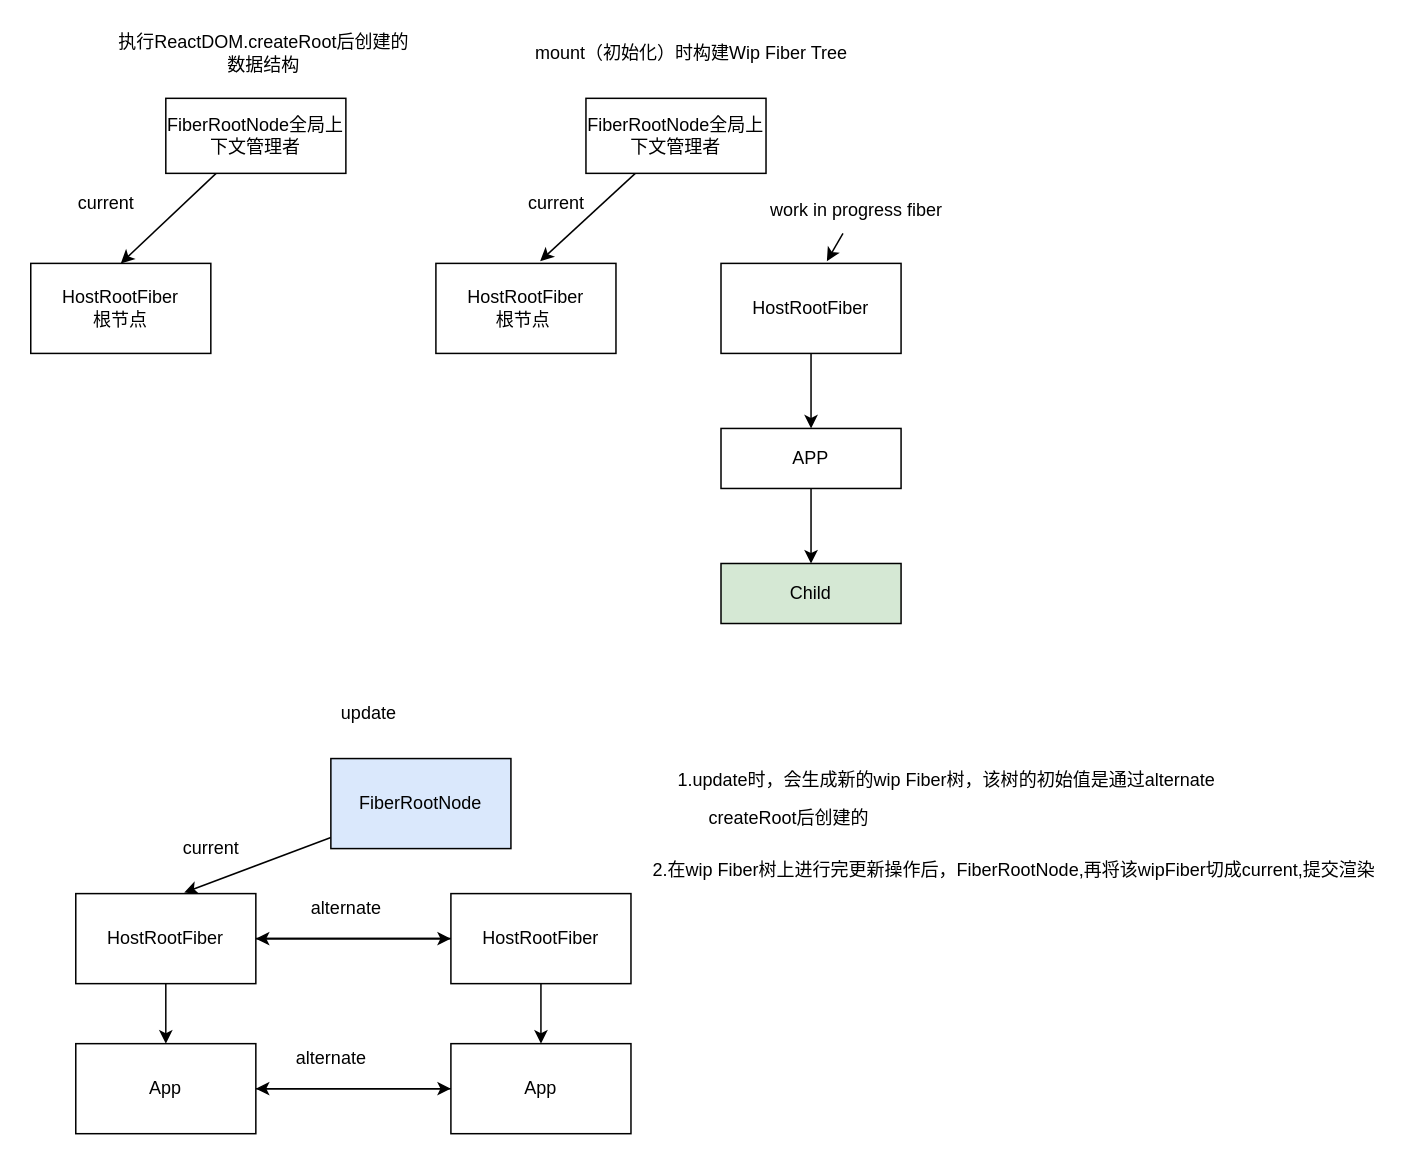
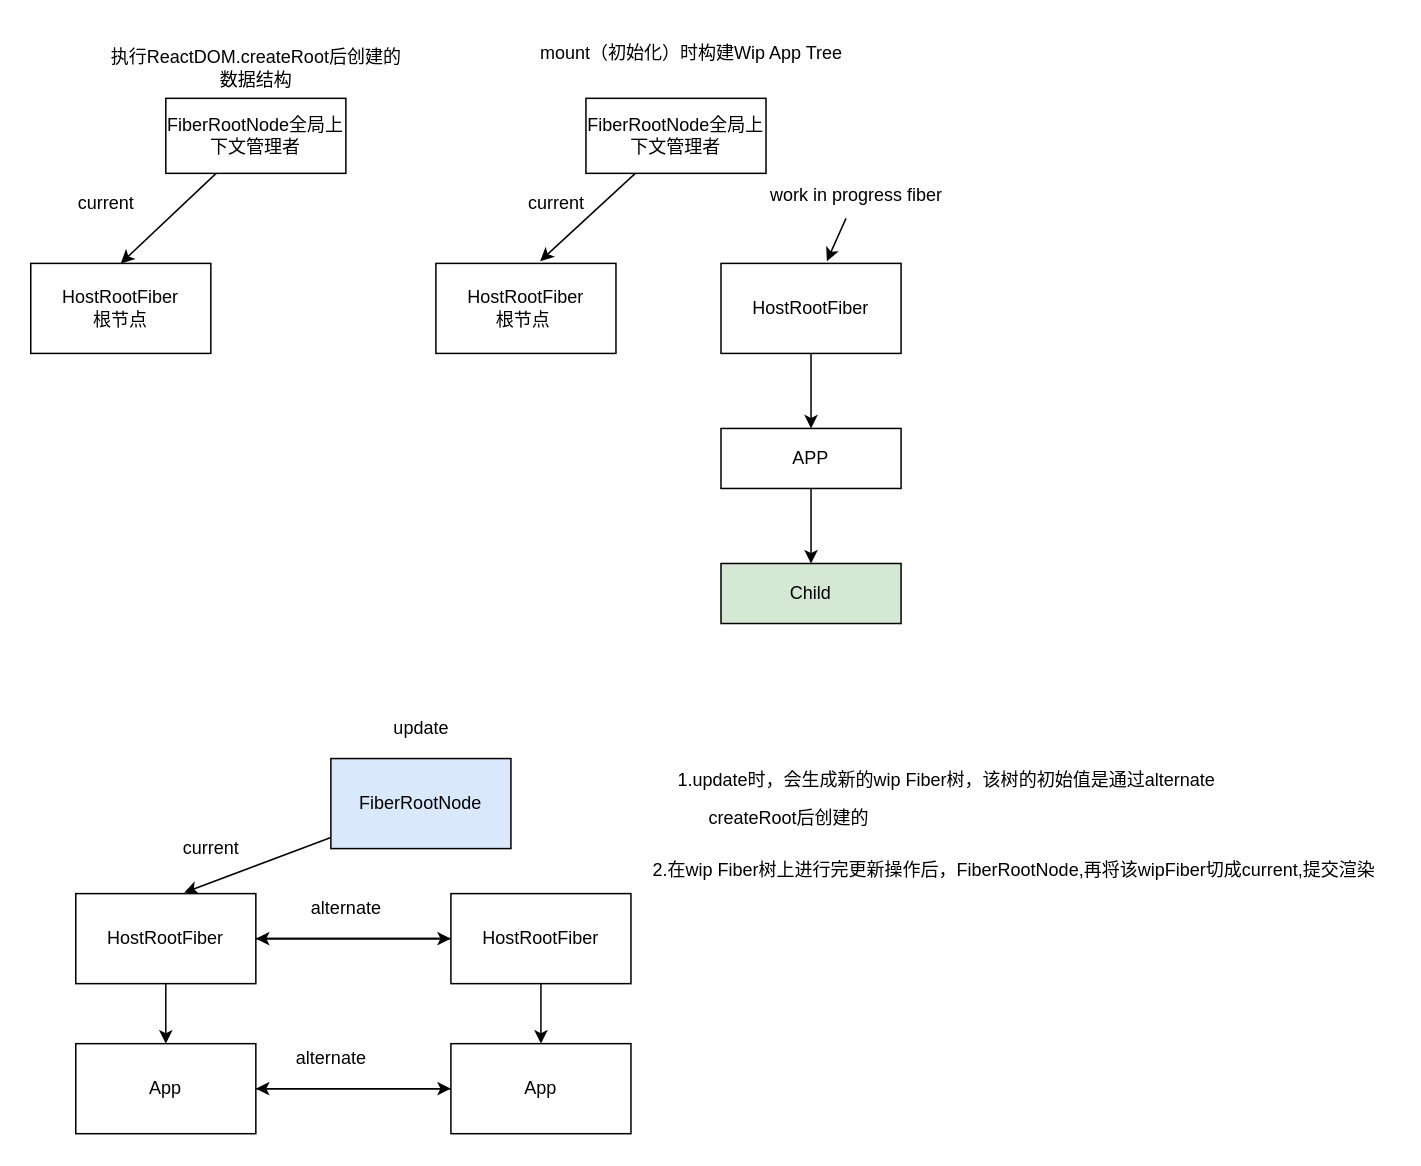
(263, 53) -> (256, 68)
(692, 53) -> (692, 53)
(856, 211) -> (856, 196)
(368, 713) -> (421, 728)
